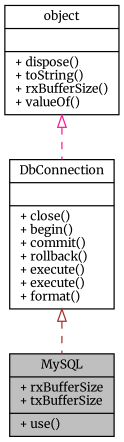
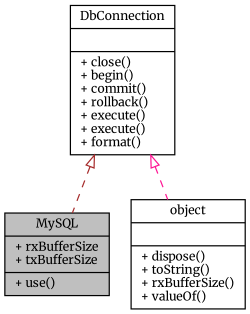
(62, 143) -> (161, 183)
